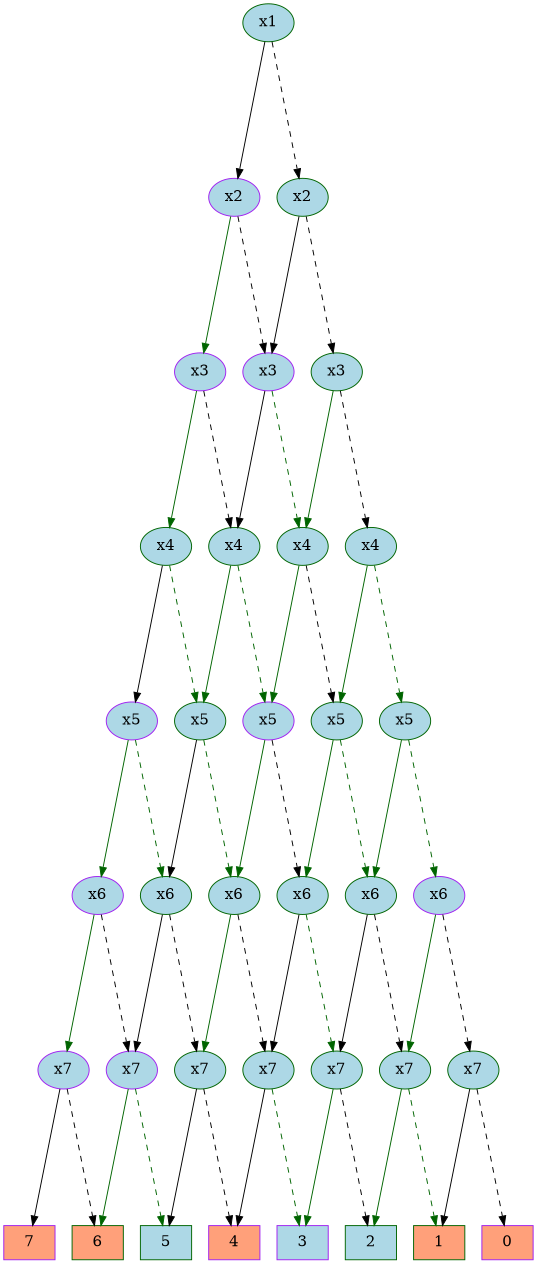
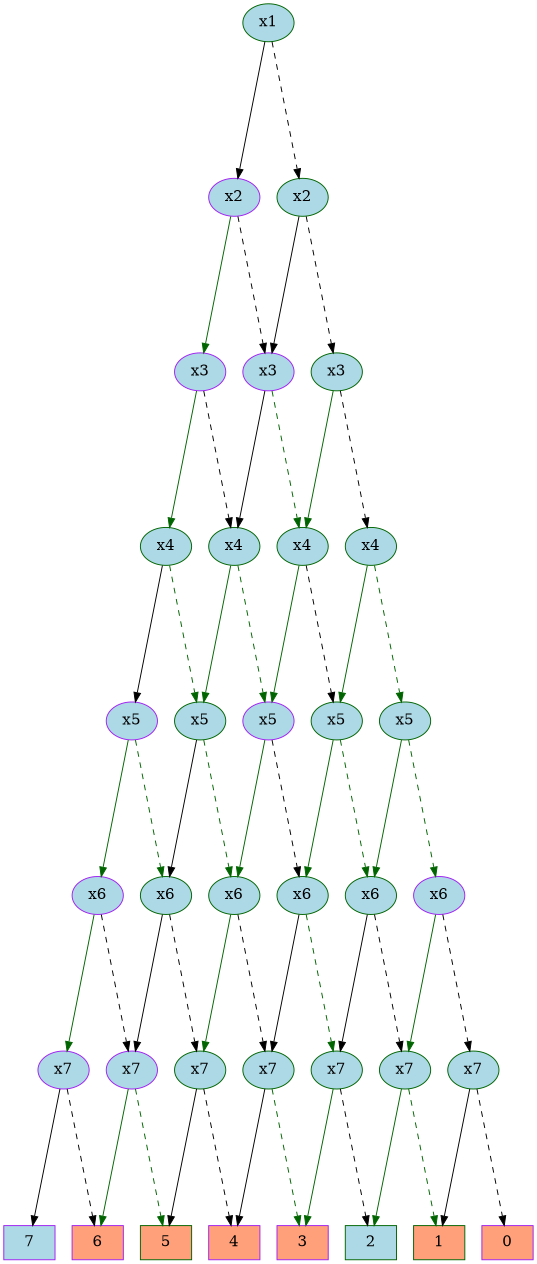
(29, 1243) -> (29, 1243)
(98, 1243) -> (98, 1243)
(166, 1243) -> (166, 1243)
(303, 1243) -> (303, 1243)
